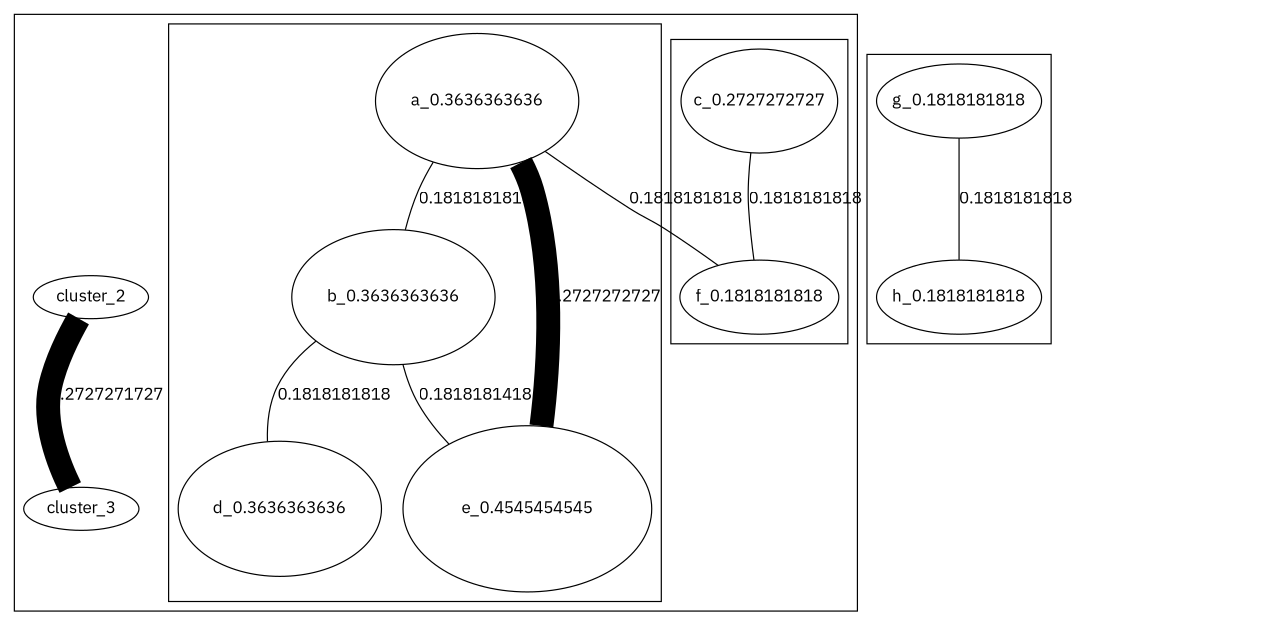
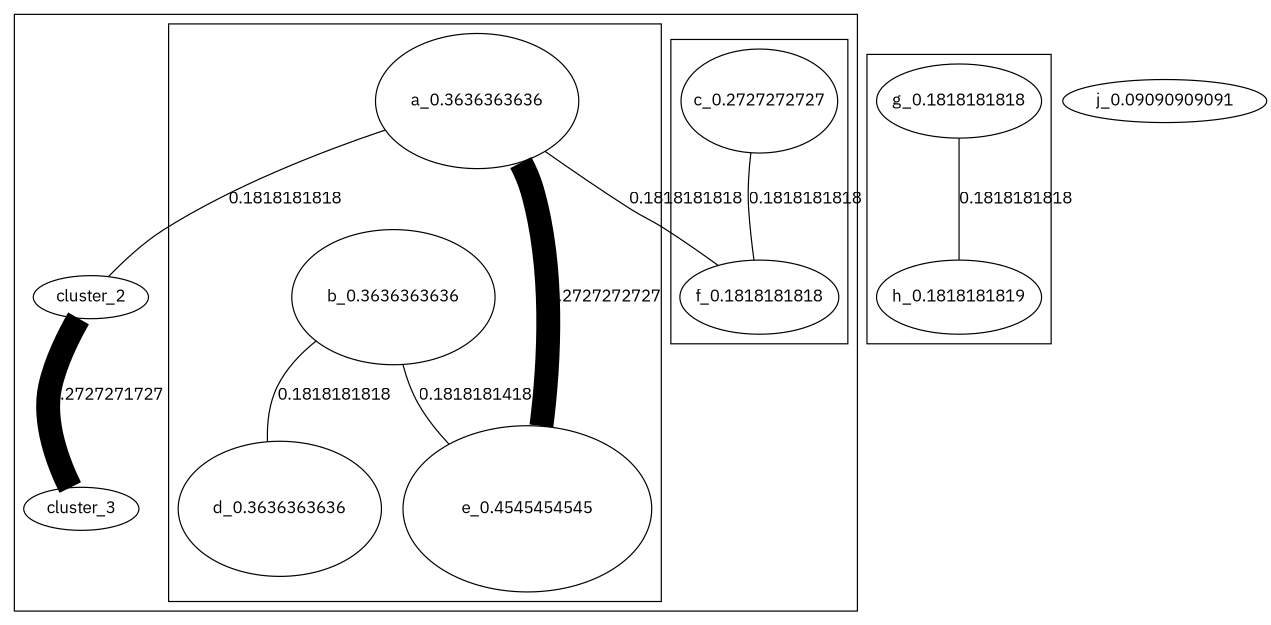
none -> (1165, 101)
(417, 195) -> (239, 189)
(959, 297) -> (959, 297)
